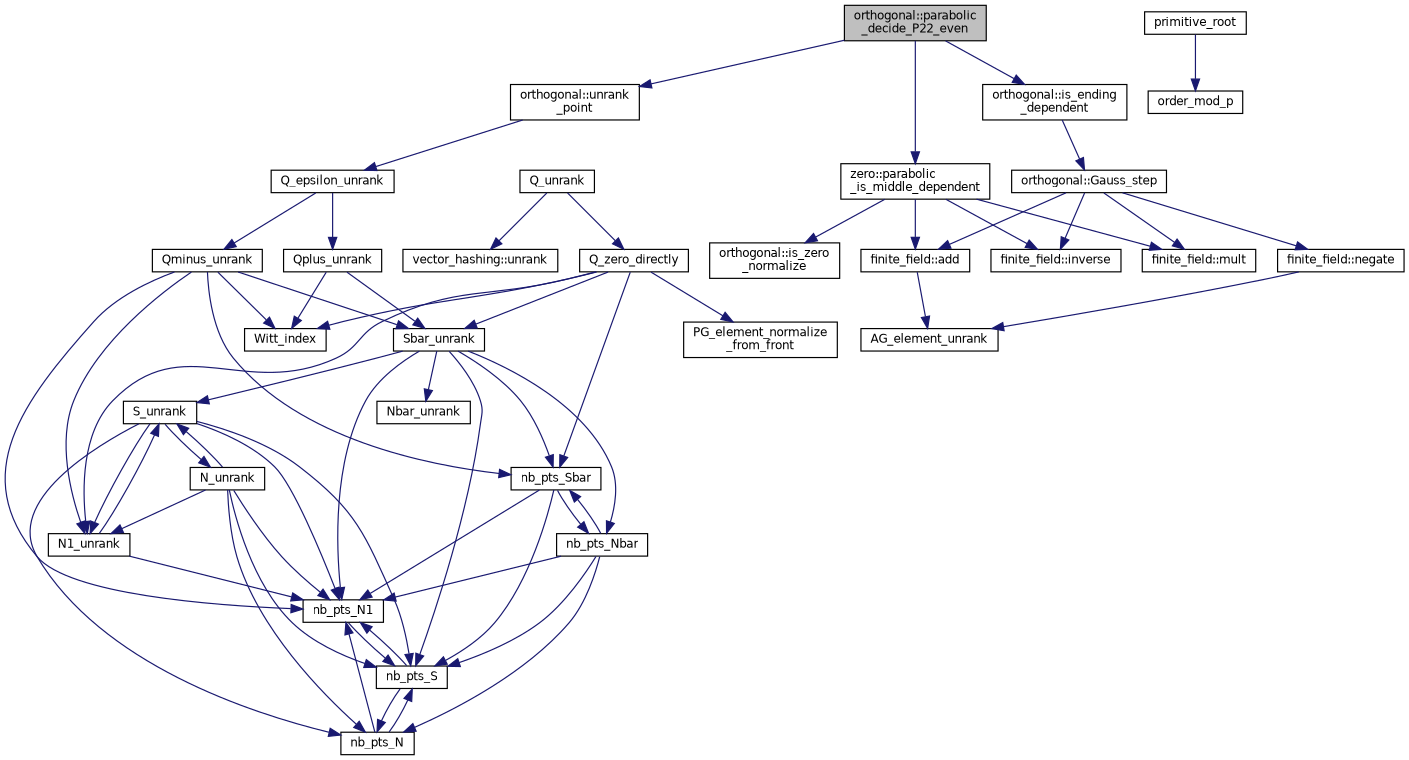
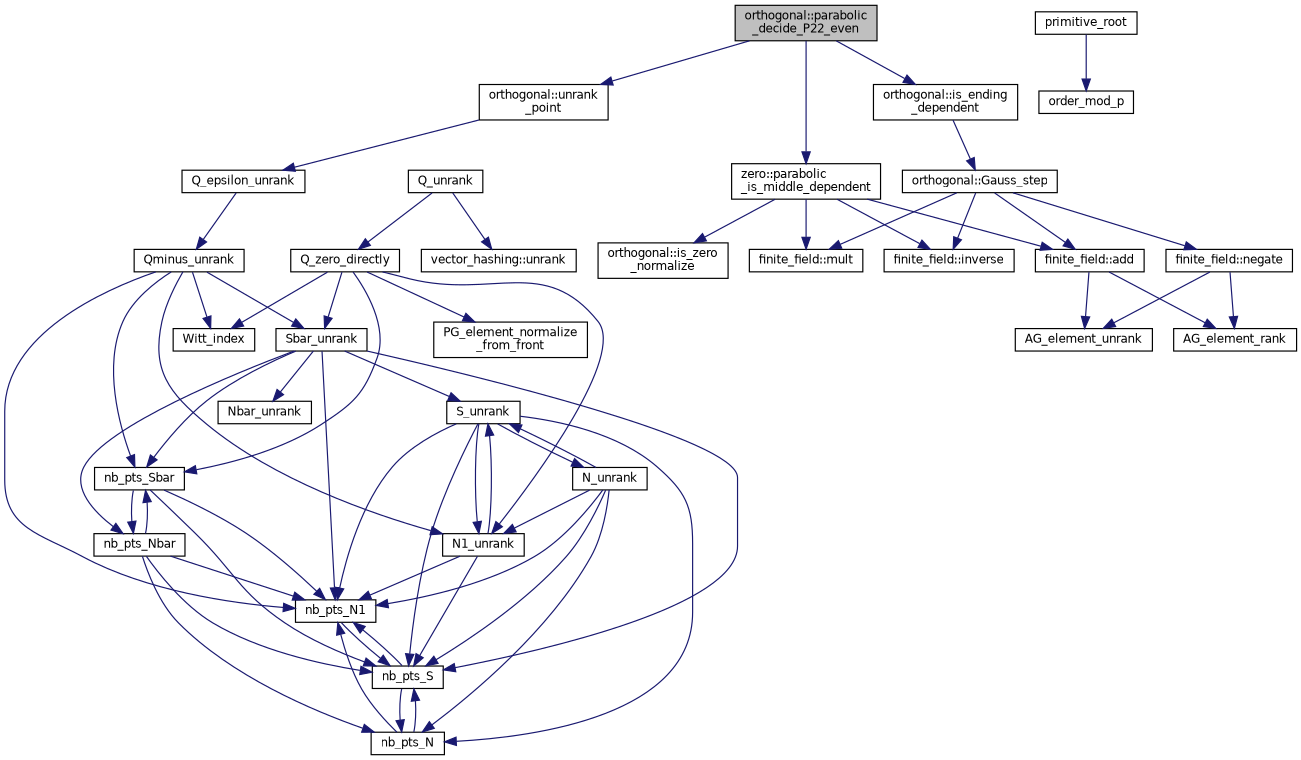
(333, 261) -> none
none -> (1235, 340)
none -> (449, 606)
